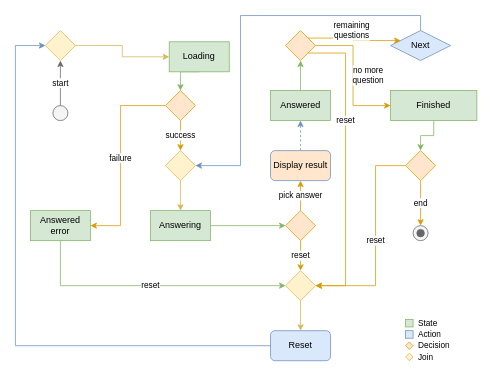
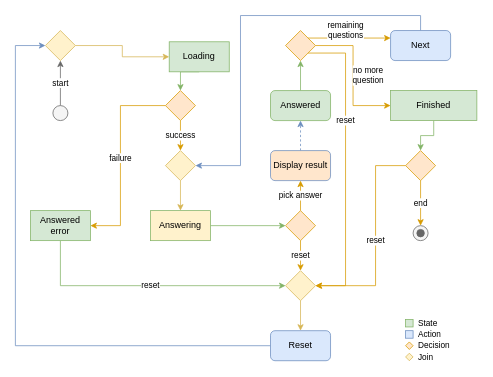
(420, 45) -> (420, 45)
(300, 105) -> (300, 105)
(180, 225) -> (180, 225)
